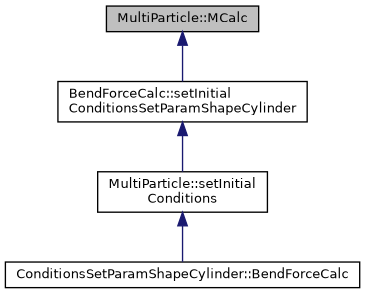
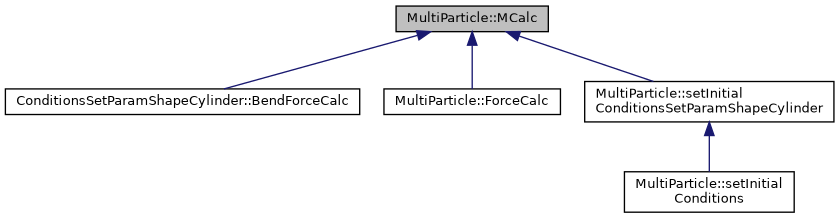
(183, 102) -> (709, 102)
none -> (472, 102)
(183, 244) -> (321, 62)
